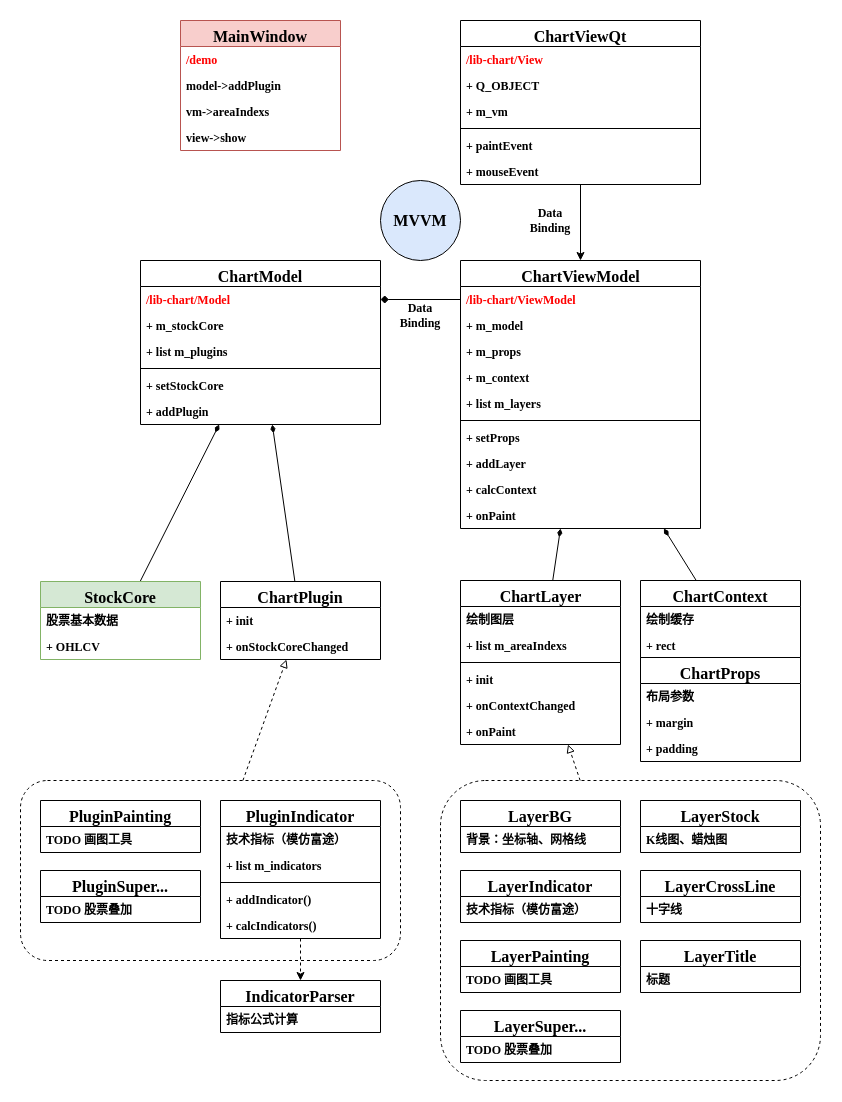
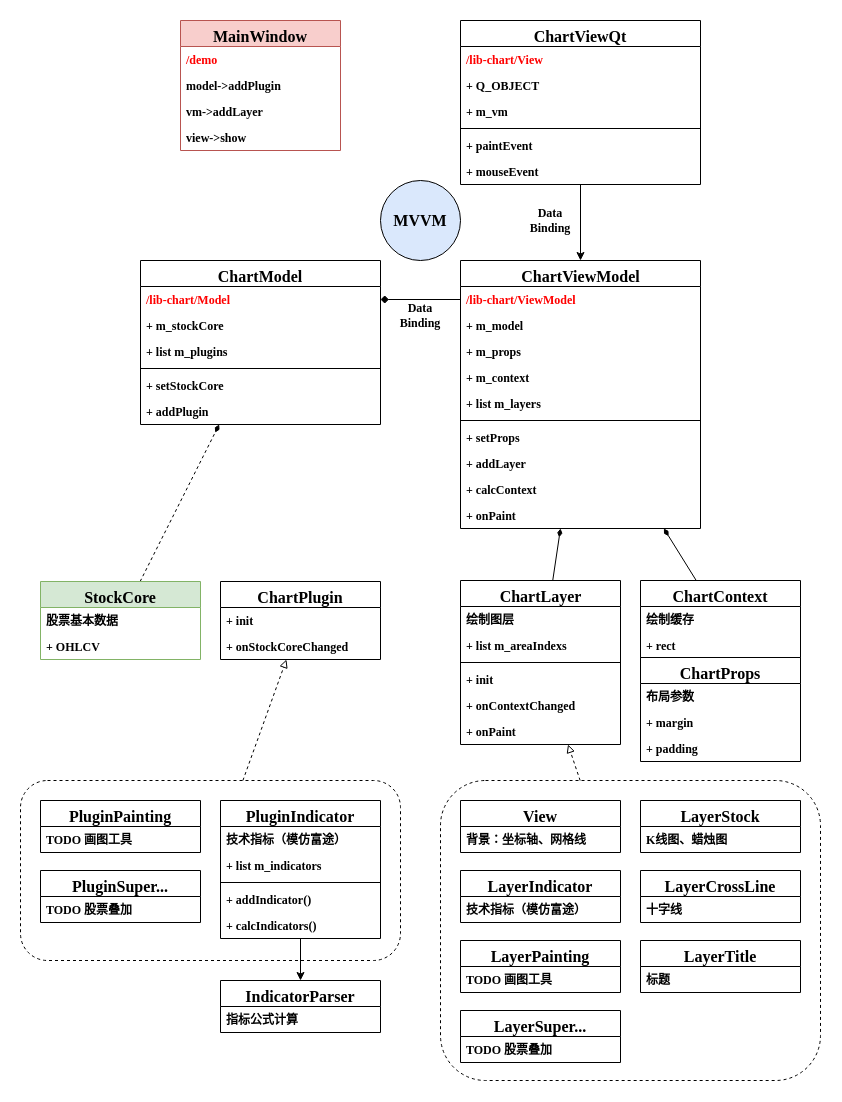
(233, 112) -> (226, 112)
(178, 506) -> (178, 506)
(284, 507) -> none
(540, 817) -> (540, 817)
(301, 957) -> (301, 957)
